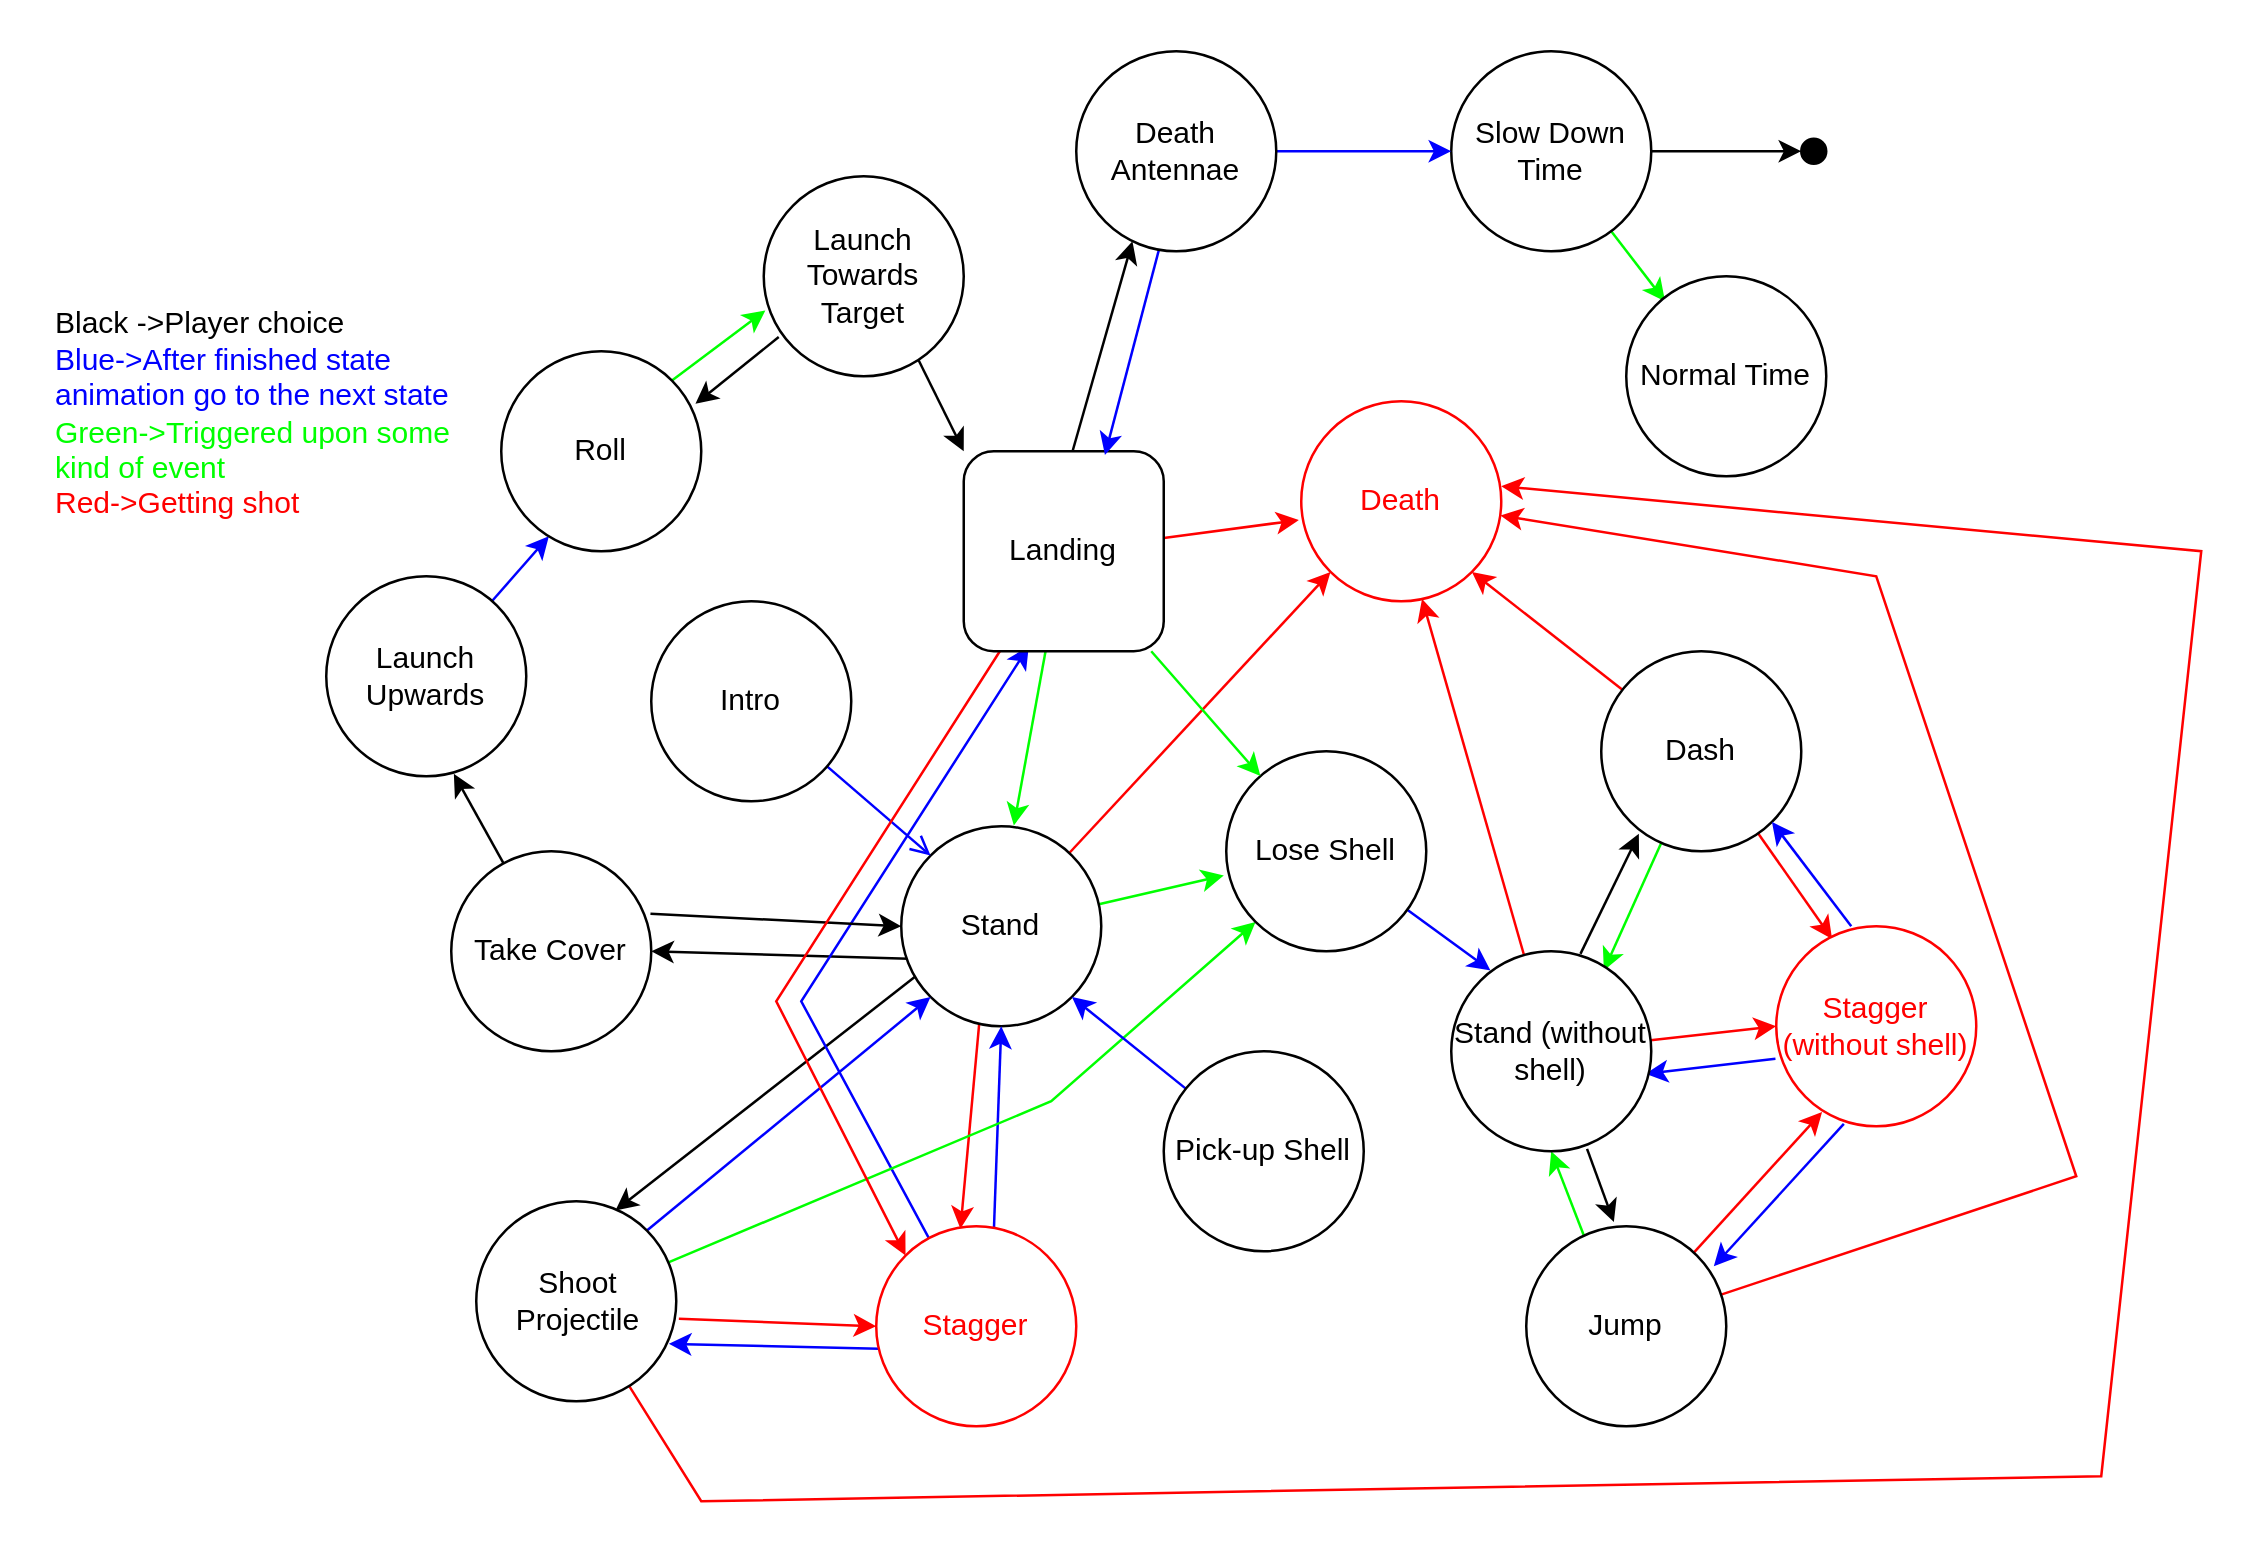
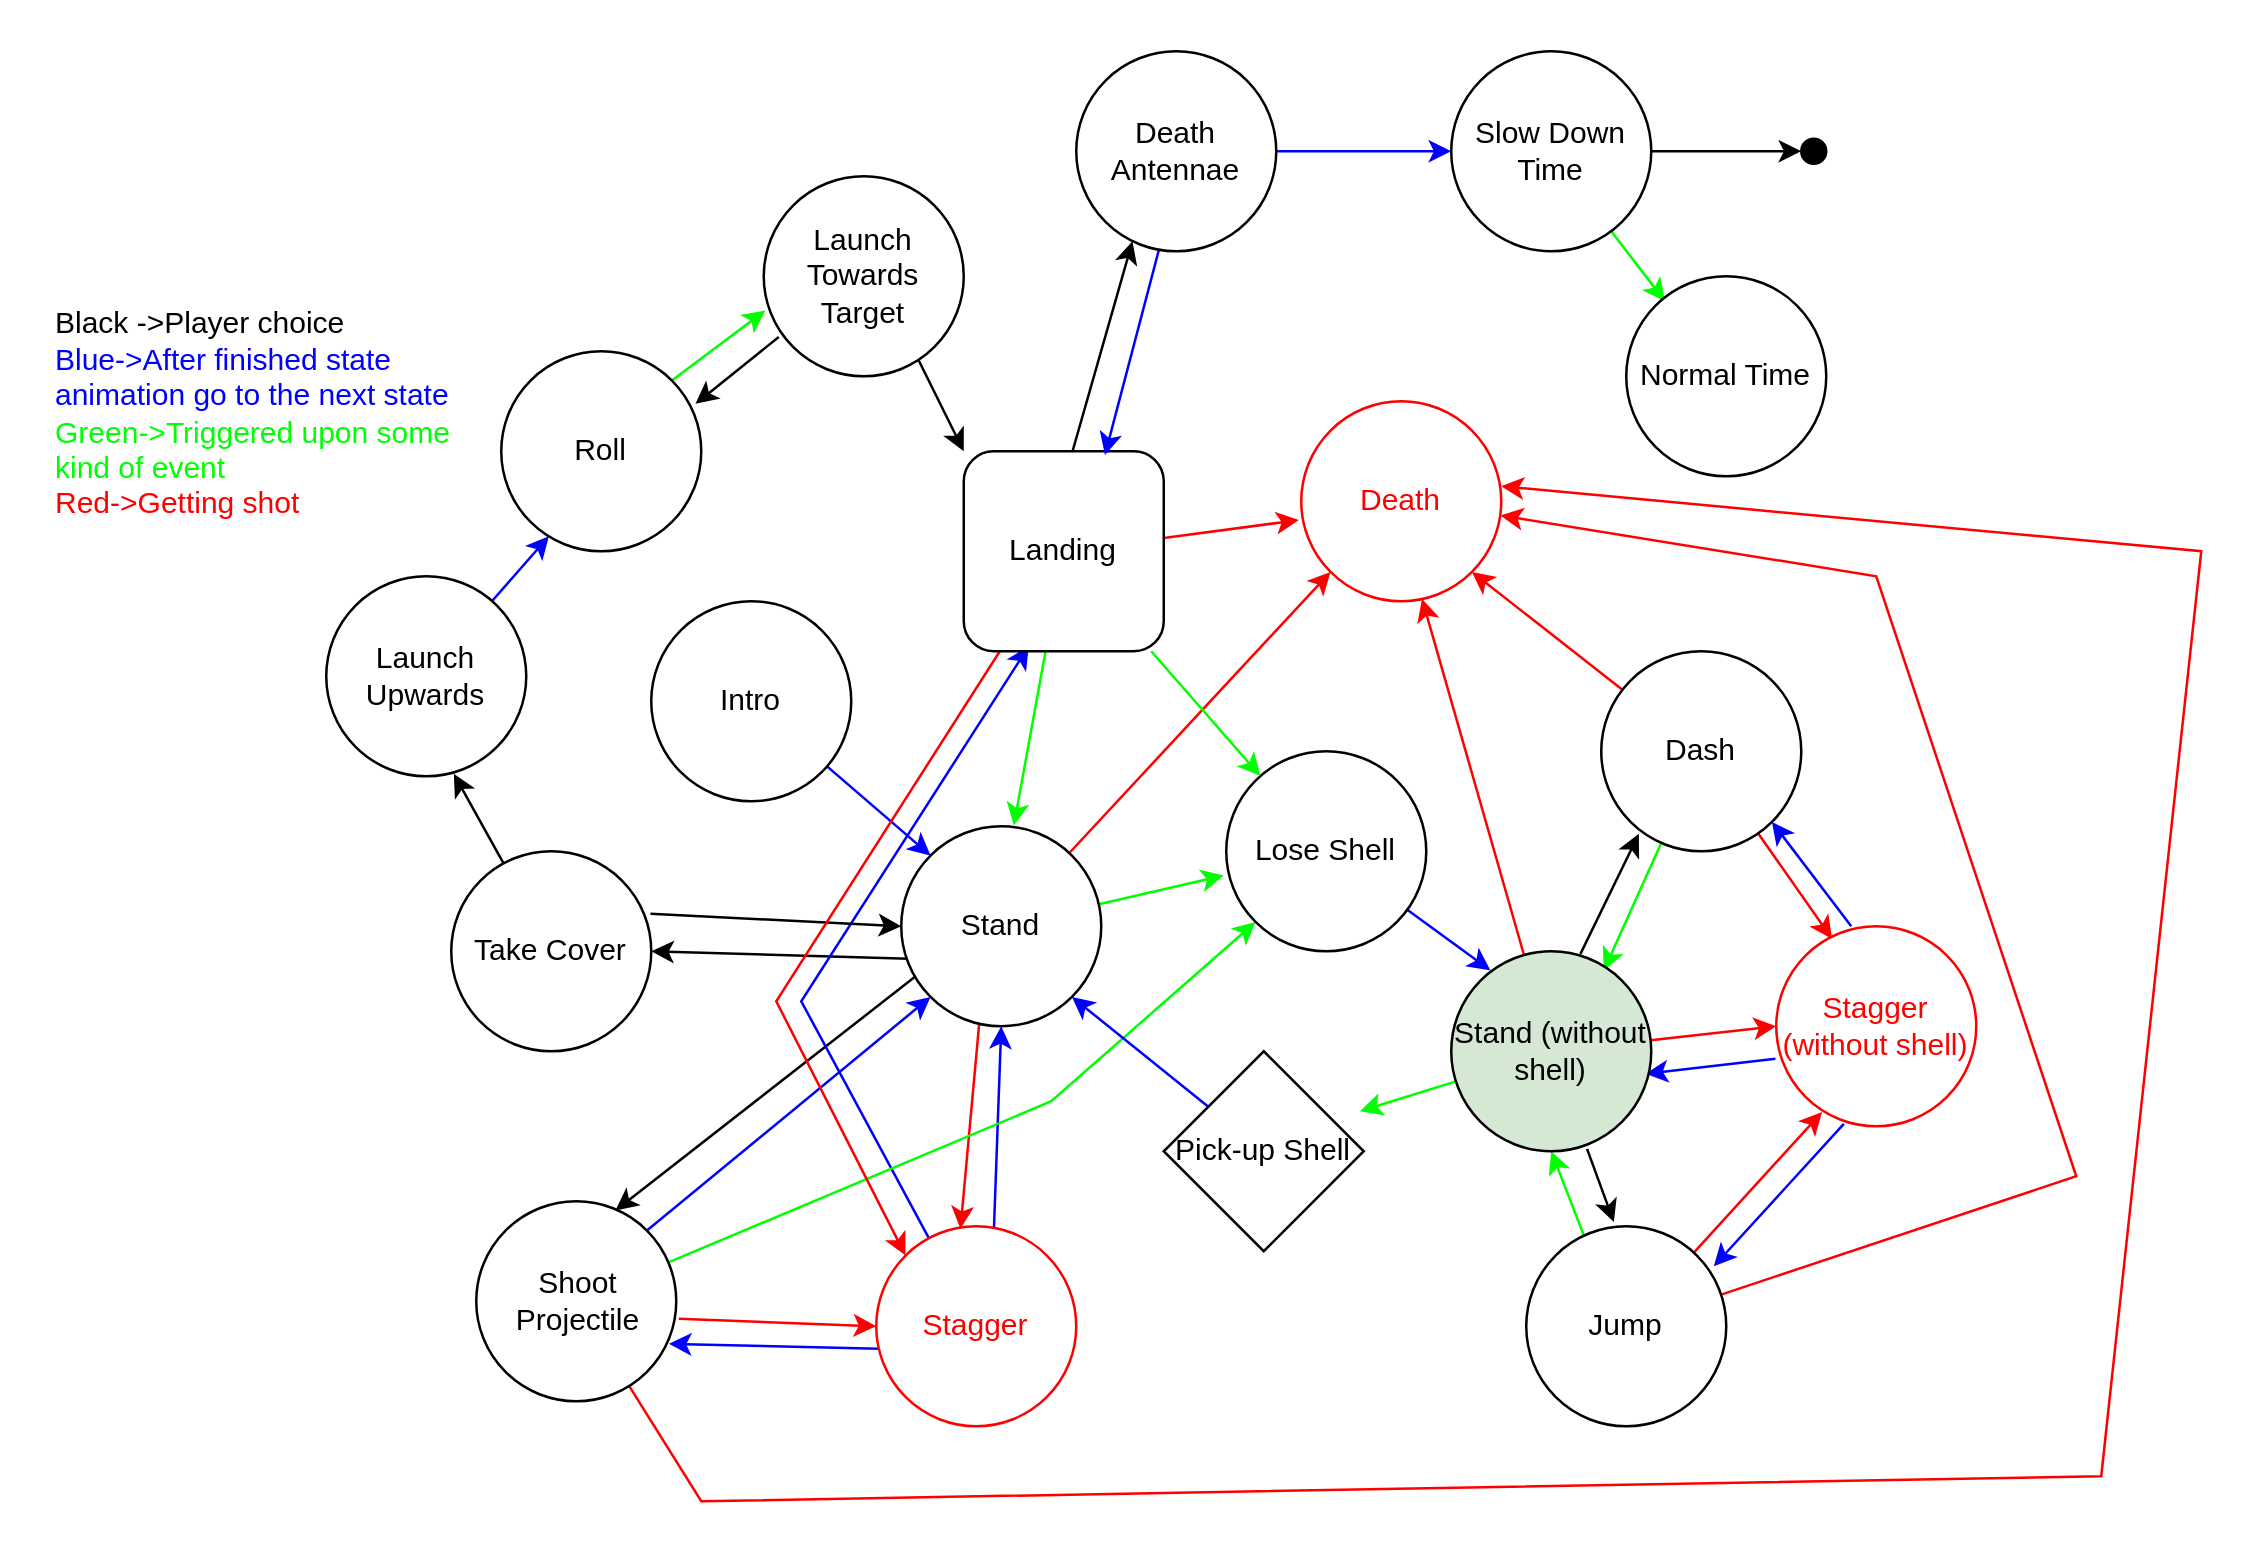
(919, 846) -> (917, 844)
(1551, 1051) -> (1551, 1051)
none -> (1416, 1094)
(1264, 1151) -> (1264, 1151)
